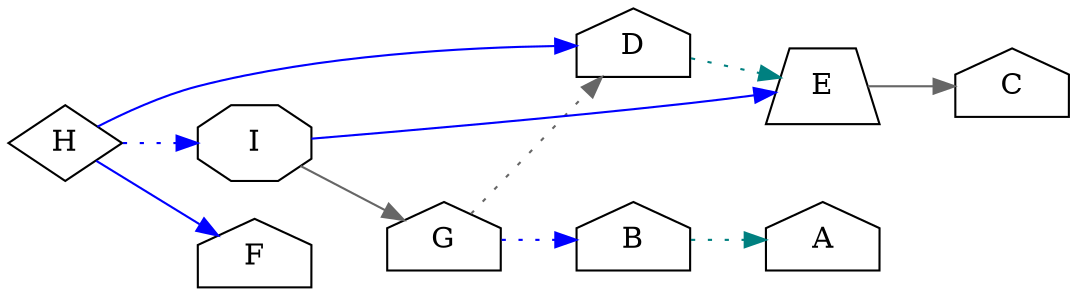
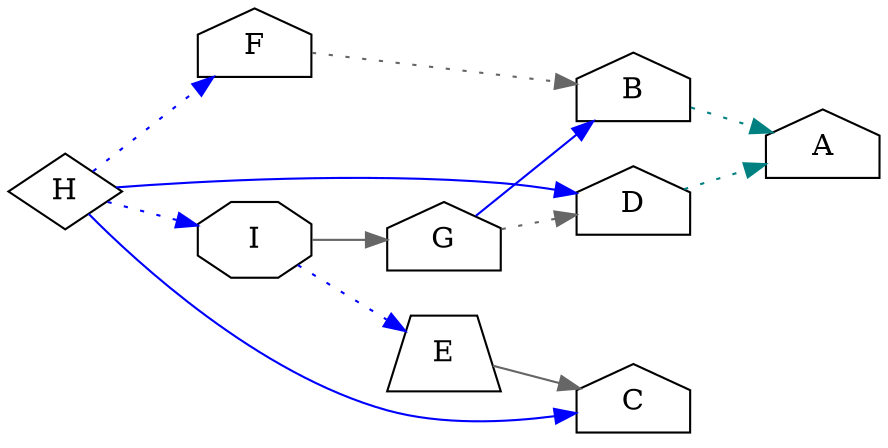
(725, 66) -> (715, 180)
none -> (434, 67)
(533, 119) -> (342, 292)
(148, 193) -> (145, 131)
(528, 240) -> (529, 173)
none -> (298, 374)
